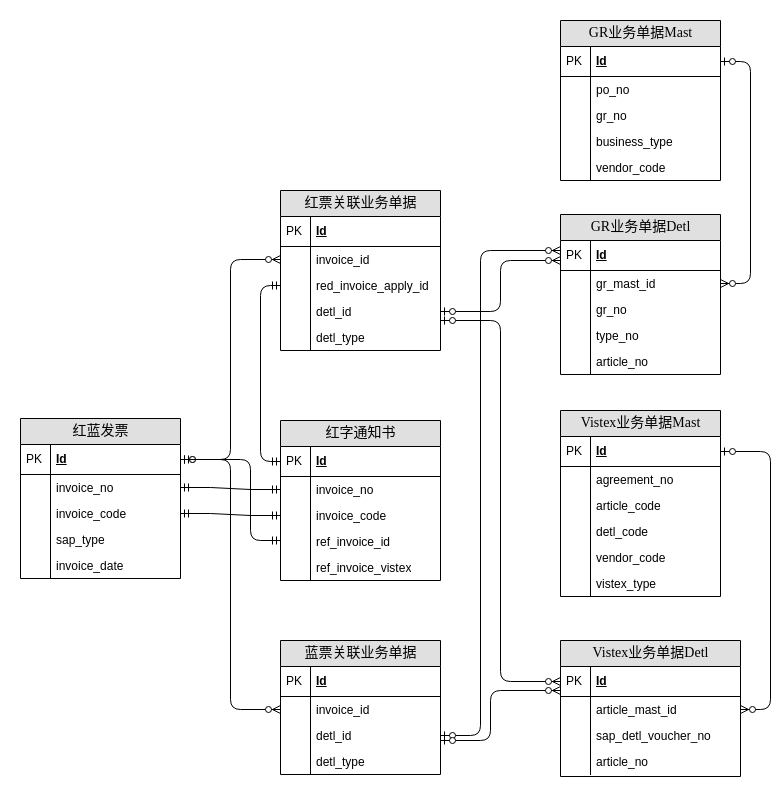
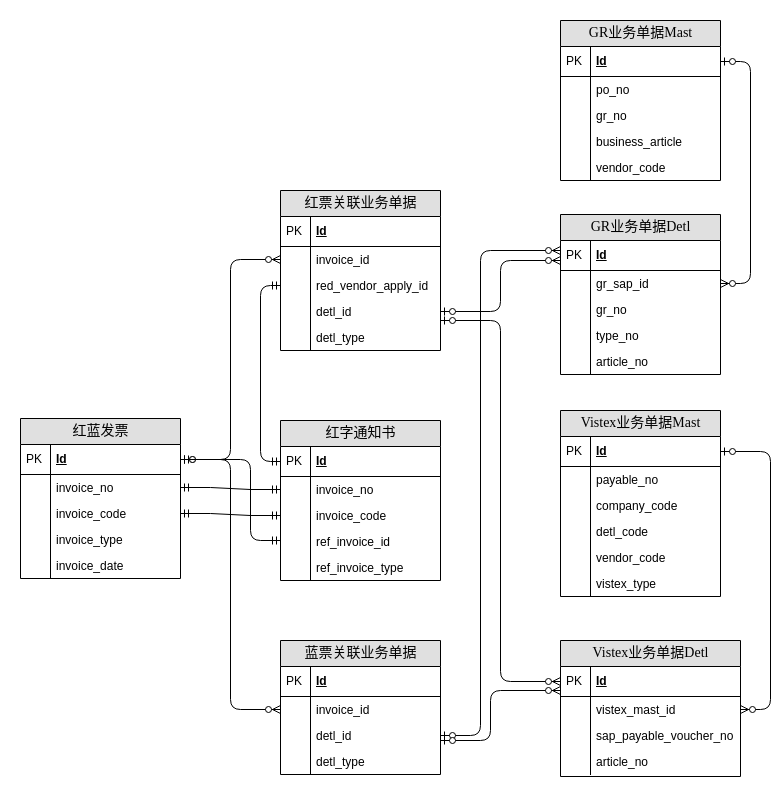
(639, 143) -> (646, 143)
(629, 285) -> (625, 285)
(377, 294) -> (377, 294)
(637, 481) -> (629, 481)
(634, 507) -> (637, 507)
(83, 541) -> (94, 541)
(372, 569) -> (367, 569)
(642, 711) -> (640, 711)
(659, 737) -> (667, 744)
